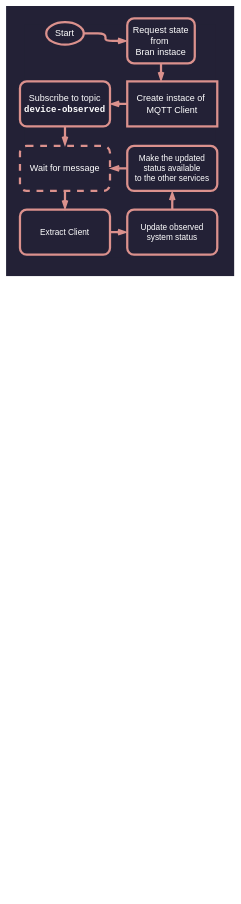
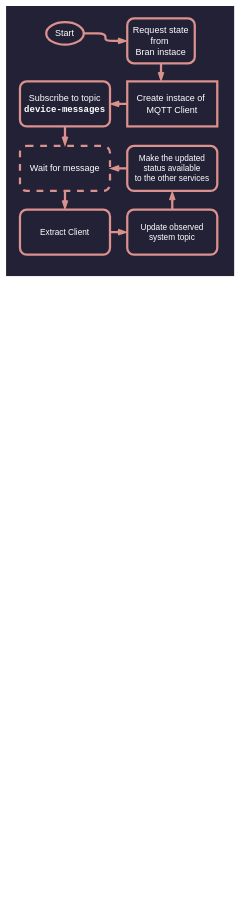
(65, 104) -> (65, 104)
(172, 232) -> (172, 232)
